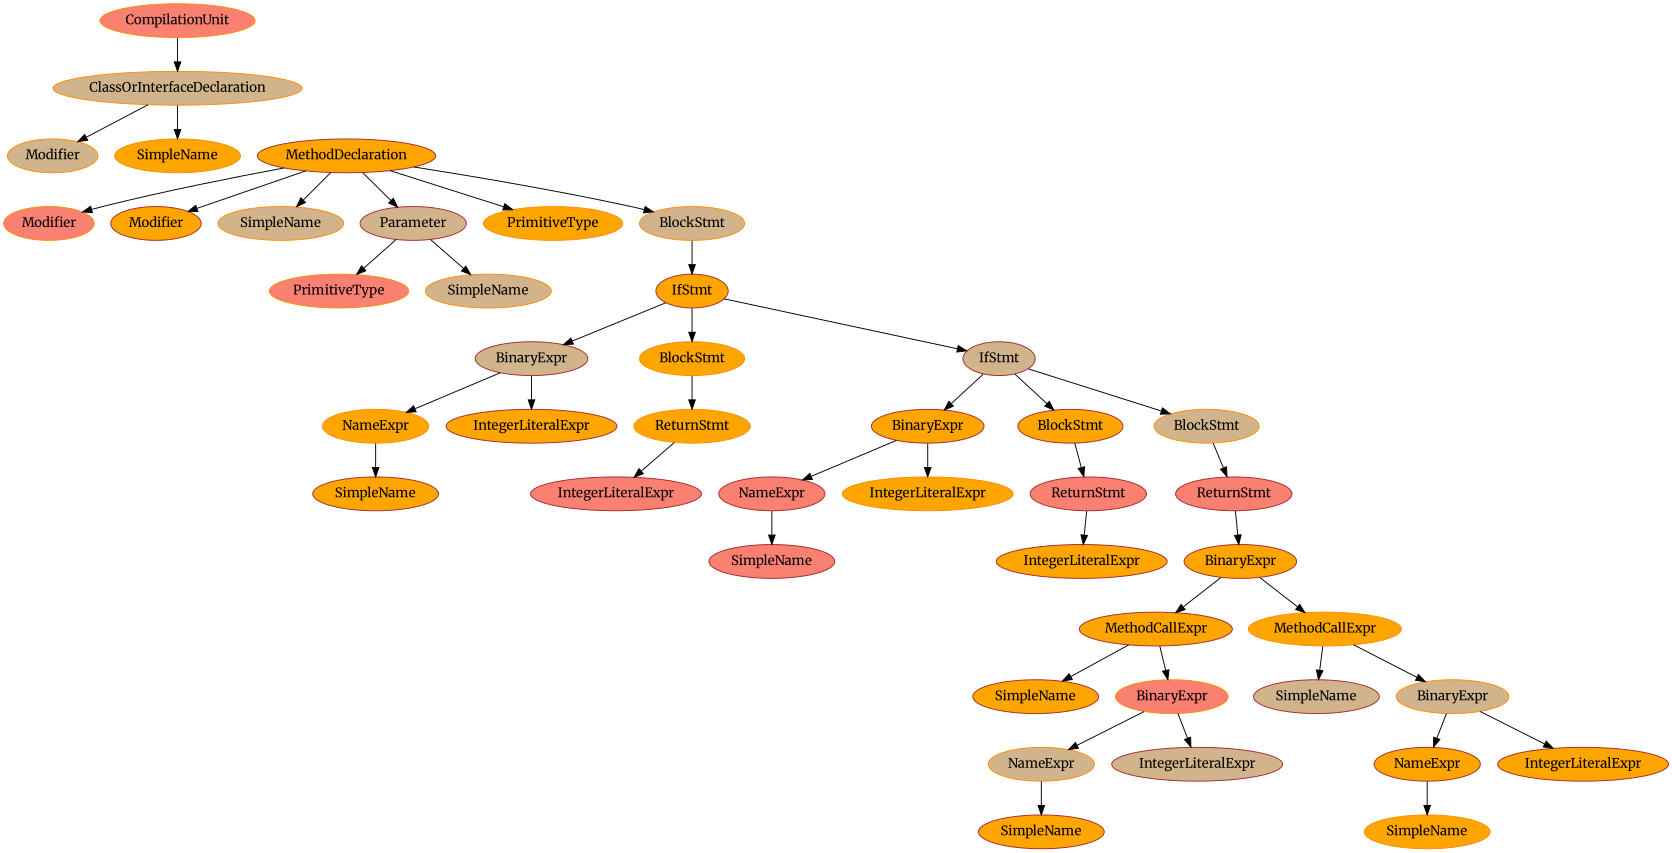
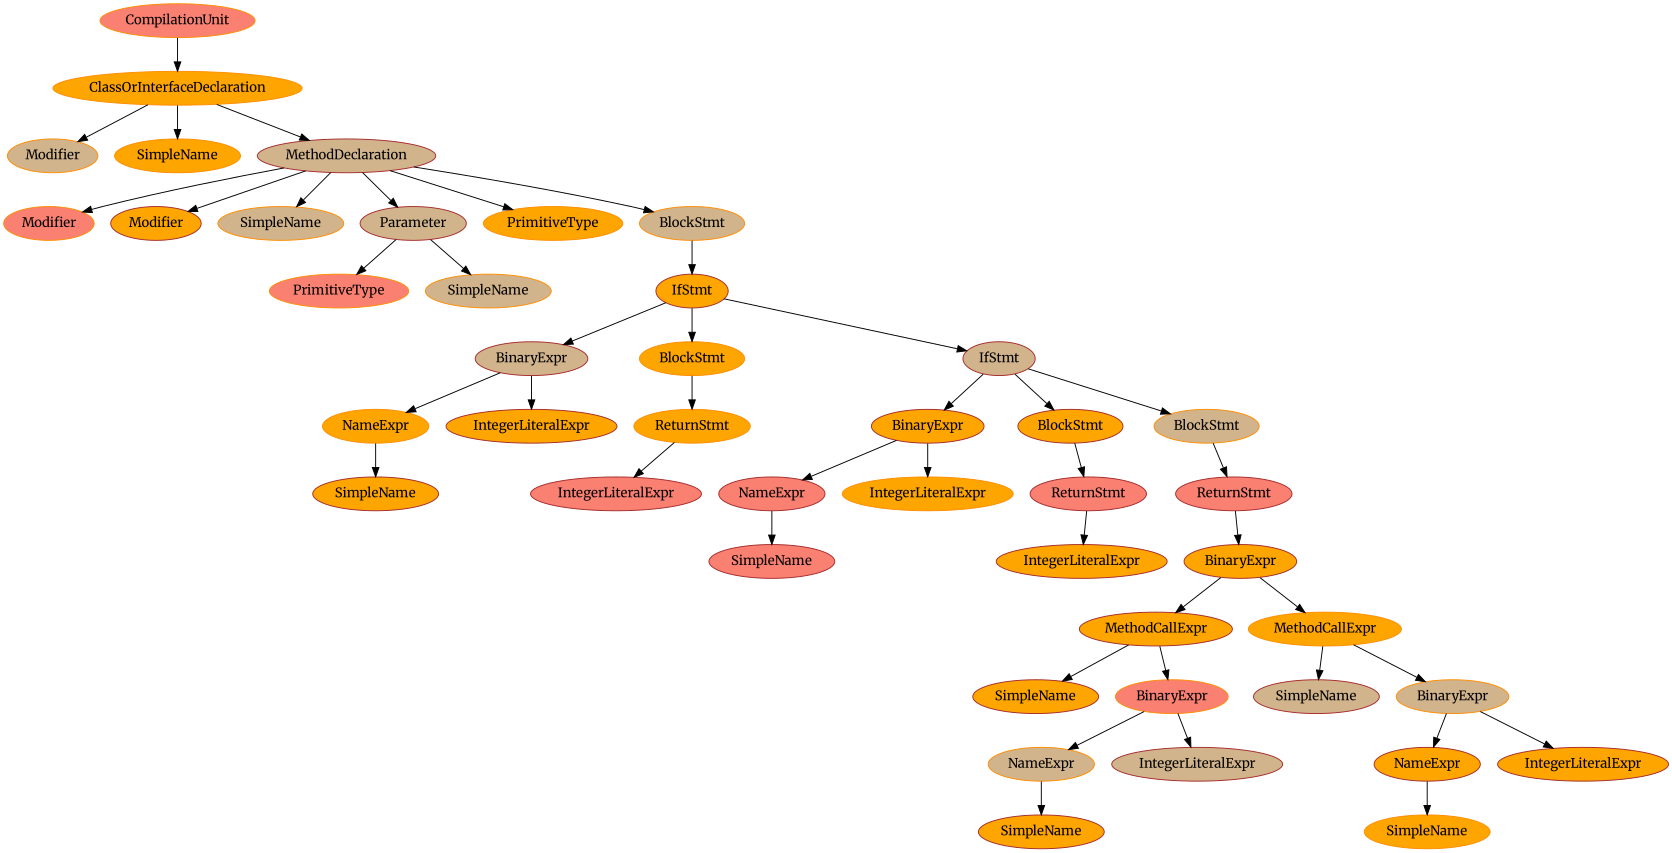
(178, 88) -> (178, 88)
none -> (259, 121)
(347, 156) -> (347, 156)
